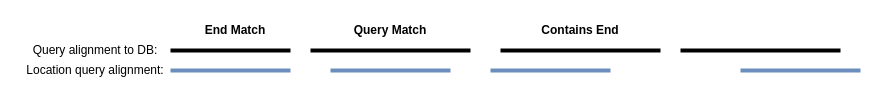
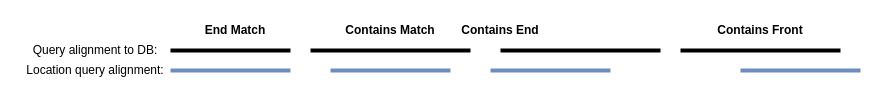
(391, 31) -> (391, 31)
(581, 31) -> (501, 31)
none -> (761, 31)
